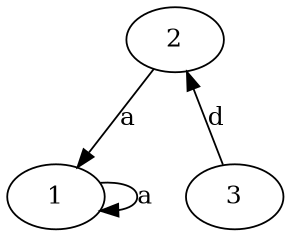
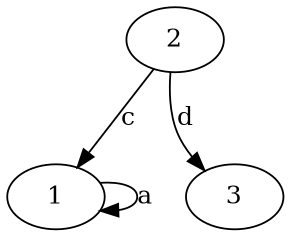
(128, 118) -> (128, 118)
(208, 127) -> (173, 117)
